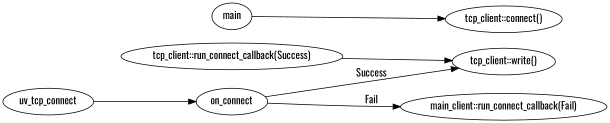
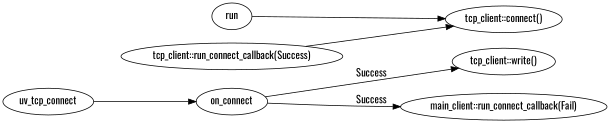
(232, 16) -> (232, 16)
(393, 59) -> (376, 37)
(372, 100) -> (372, 100)
